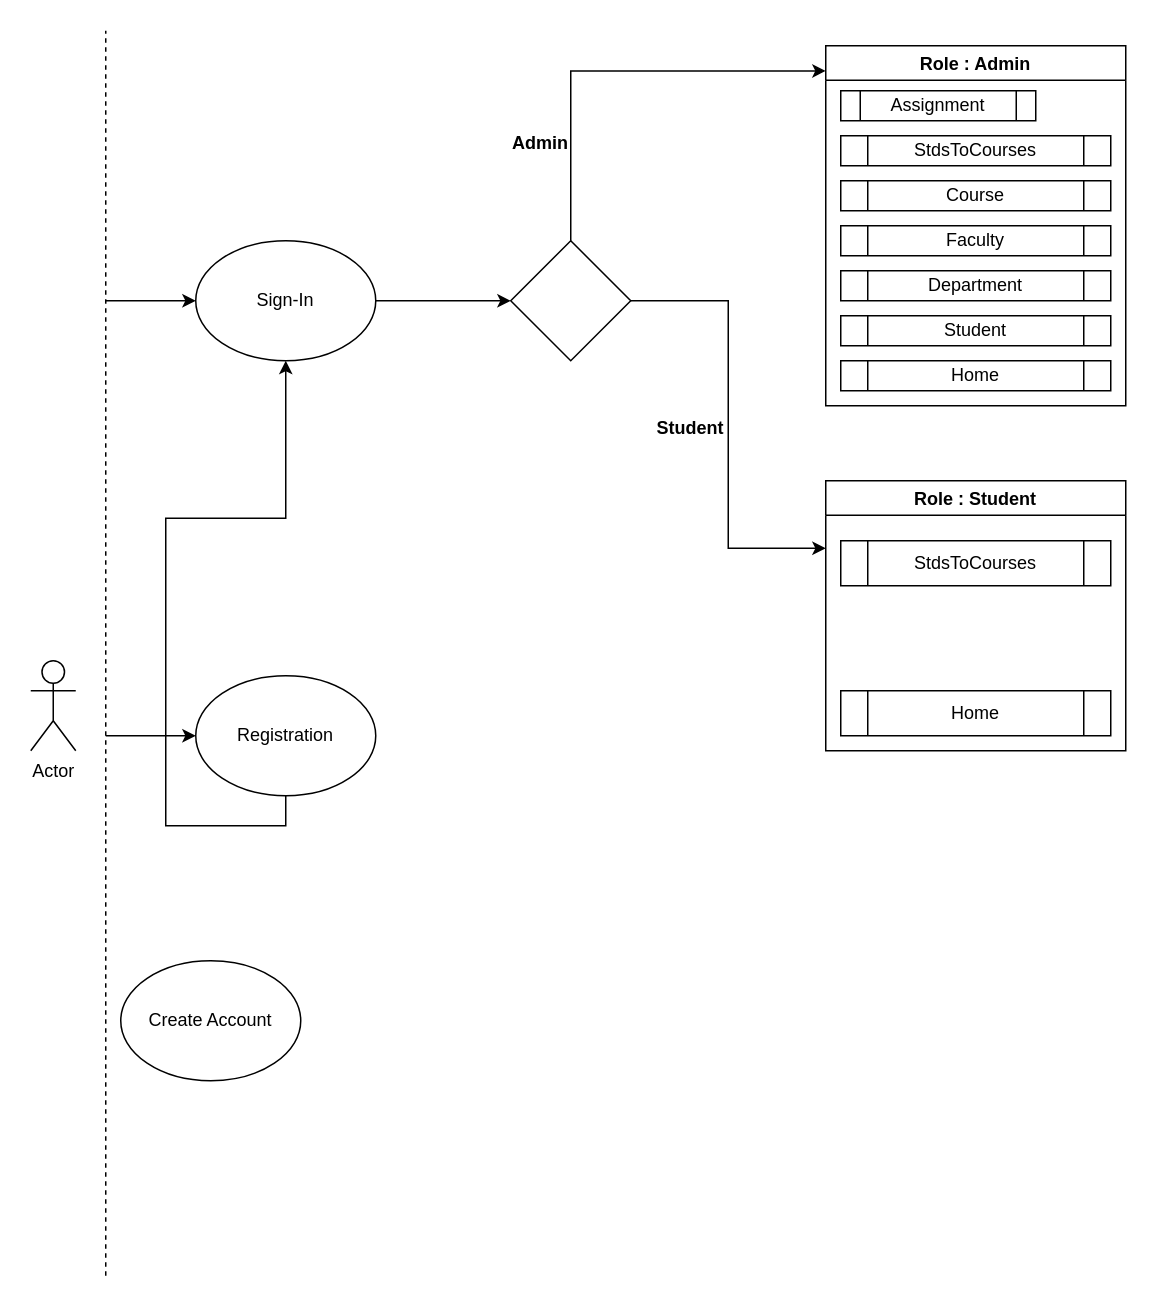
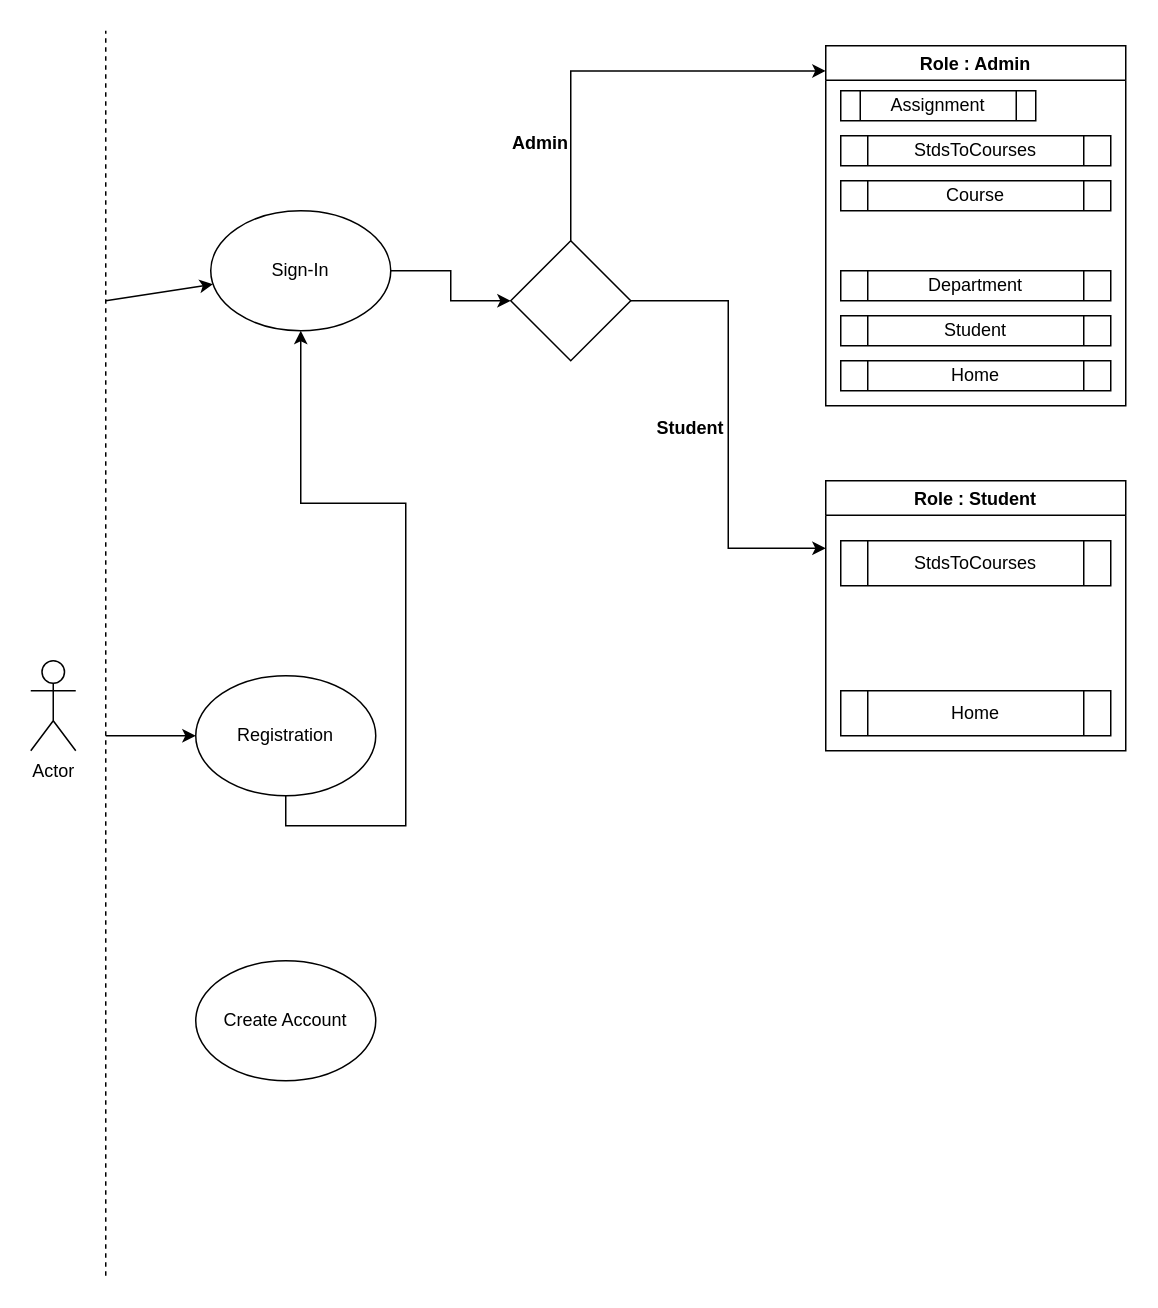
(976, 241) -> none
(286, 301) -> (301, 271)
(211, 1021) -> (286, 1021)
